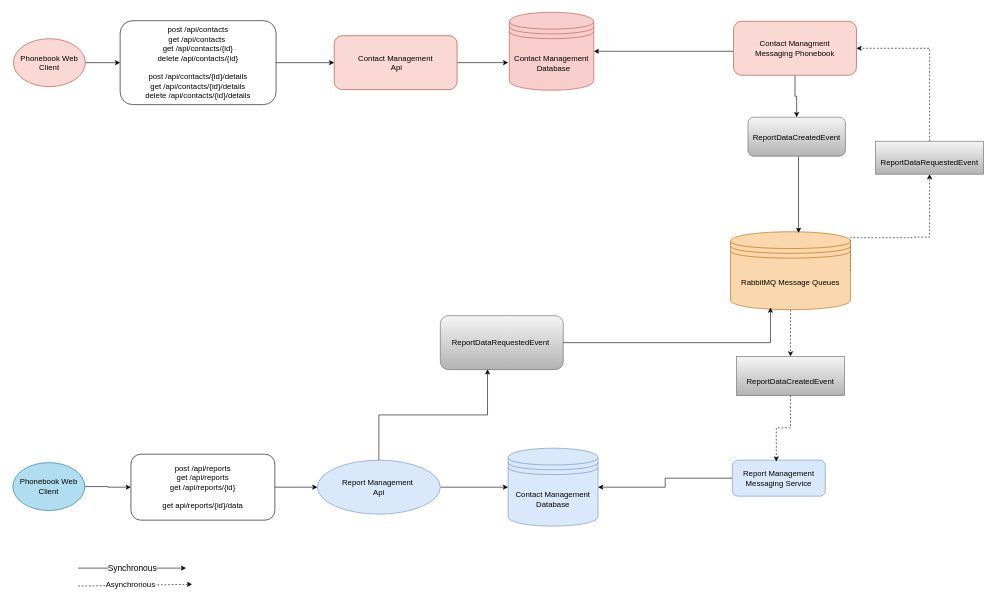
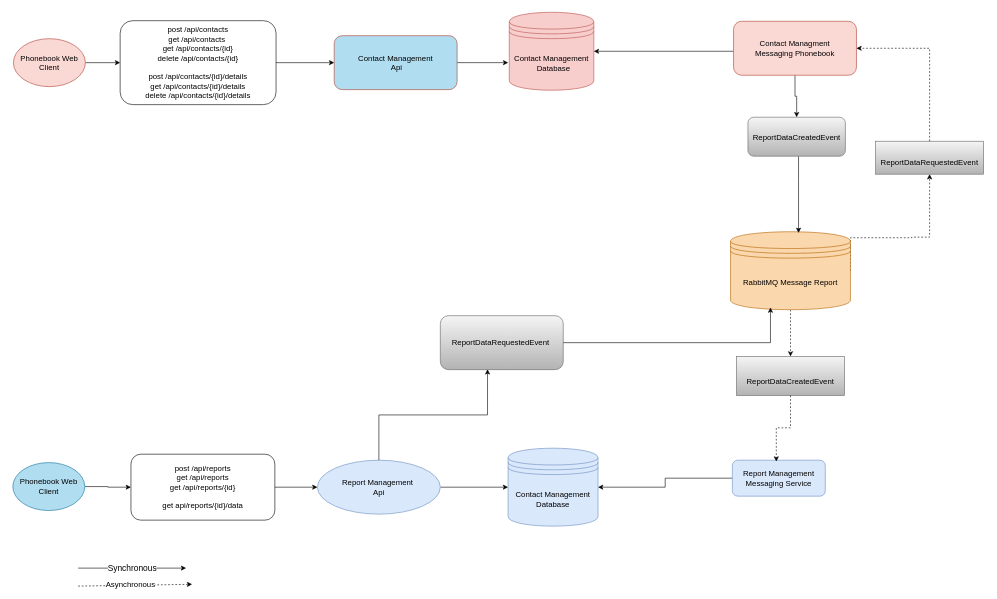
(395, 63) -> (395, 63)
(791, 283) -> (791, 283)
